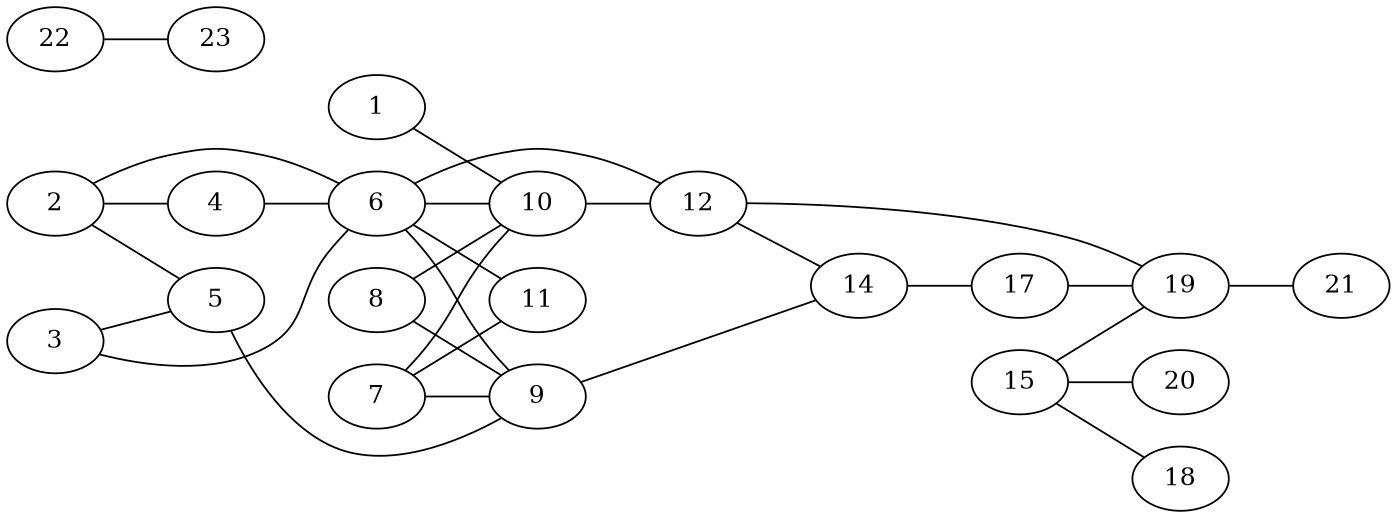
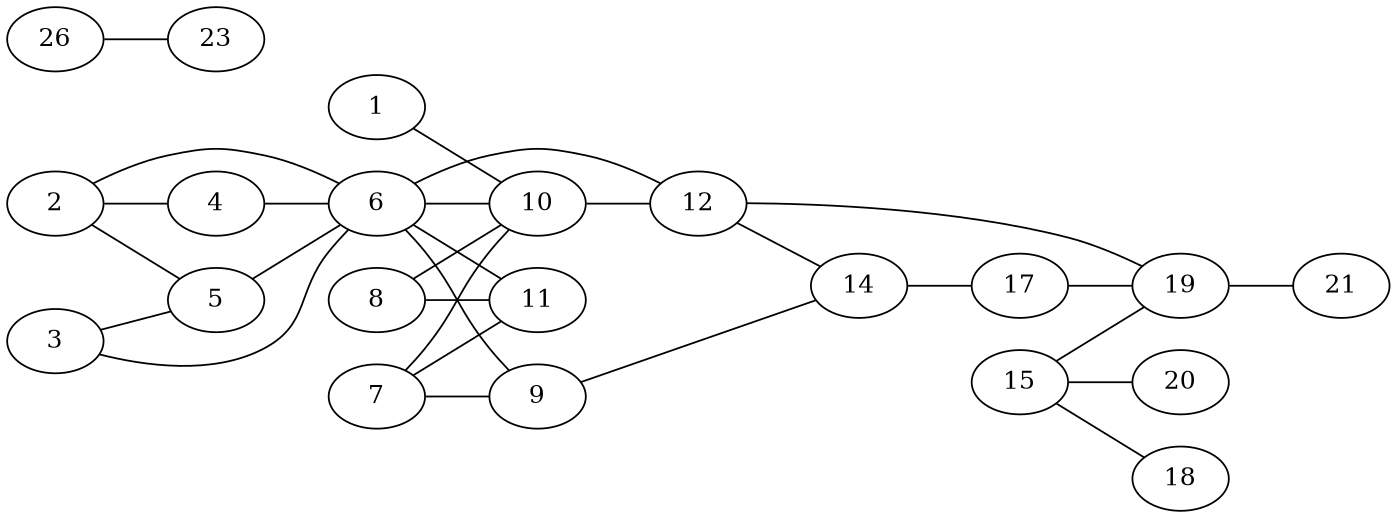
(55, 39) -> (55, 39)
(446, 342) -> (445, 300)
(342, 450) -> (297, 252)
